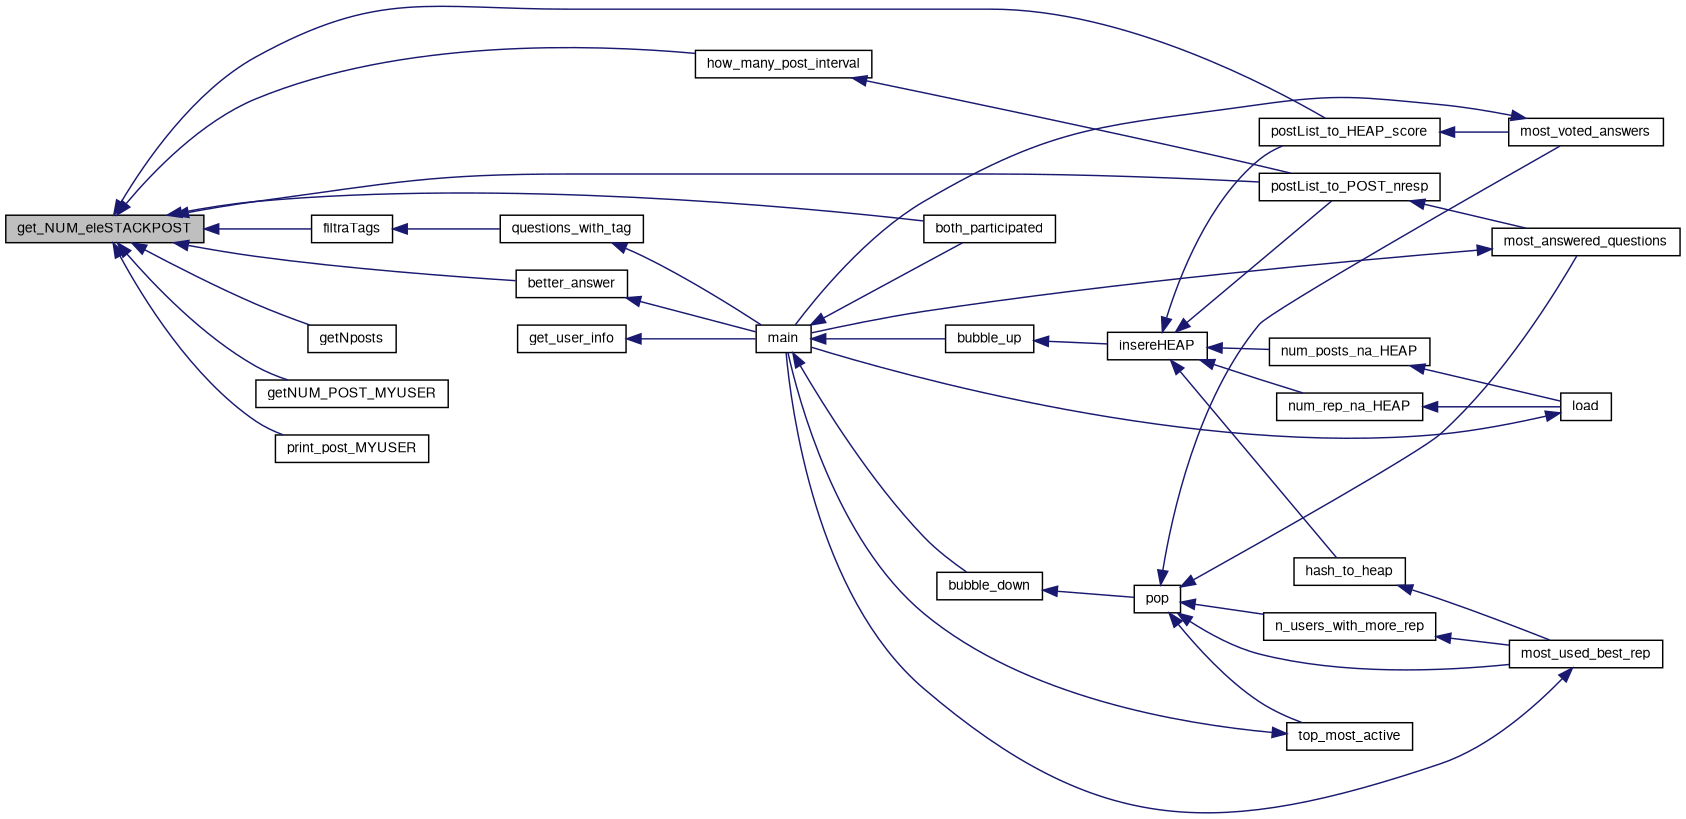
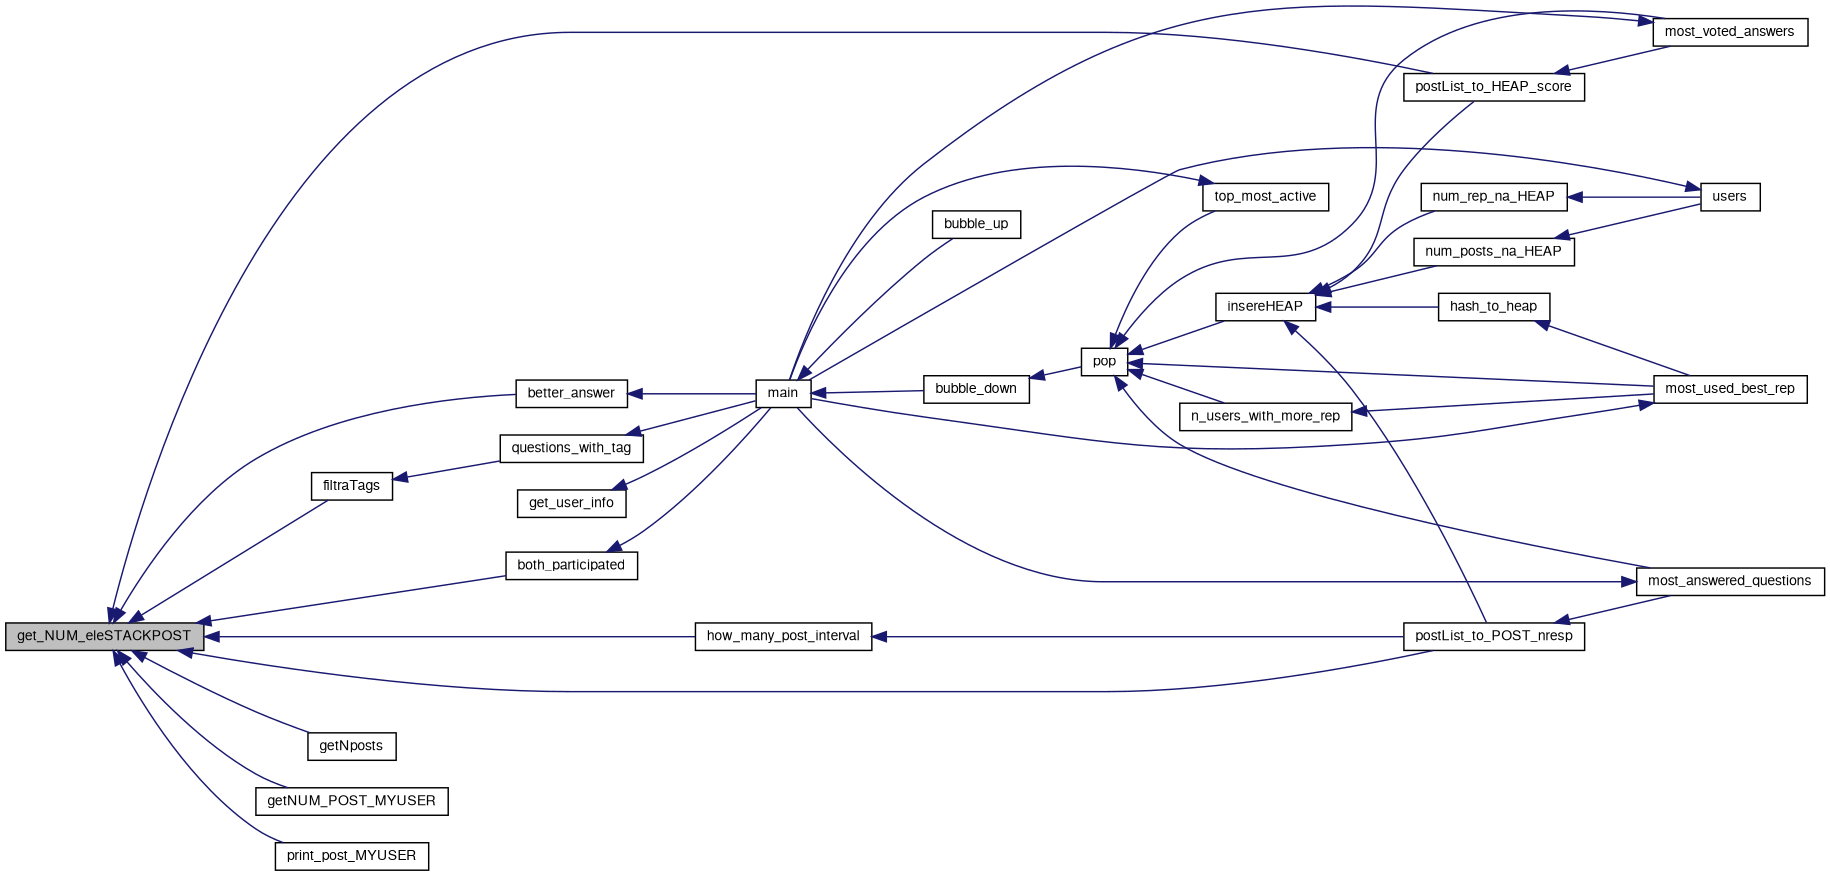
(893, 280) -> (701, 483)
(1078, 343) -> (1183, 335)
(1586, 407) -> (1731, 197)
